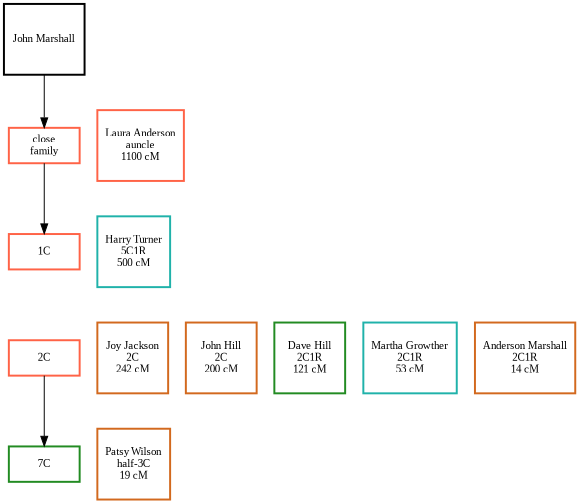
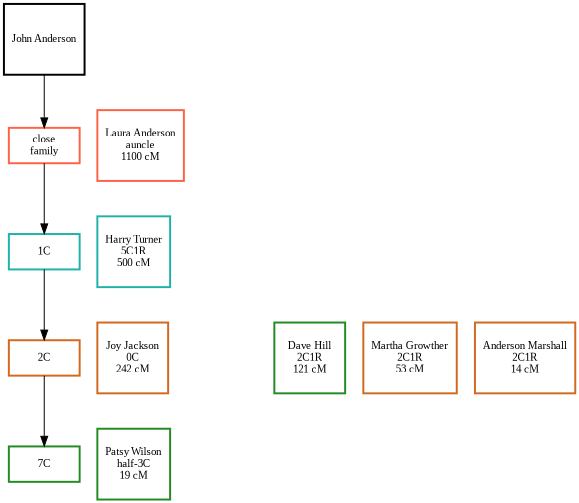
(44, 39) -> (44, 39)
(44, 252) -> (44, 252)
none -> (44, 300)
(44, 358) -> (44, 358)
(133, 358) -> (133, 358)
(221, 358) -> none
(410, 358) -> (410, 358)
(134, 464) -> (134, 464)
